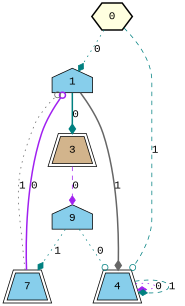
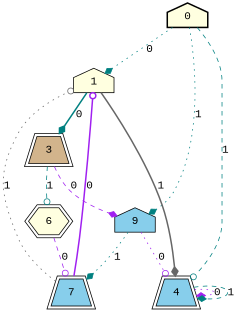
(112, 16) -> (188, 16)
(72, 82) -> (94, 82)
none -> (193, 123)
none -> (49, 221)
(91, 247) -> (152, 252)
